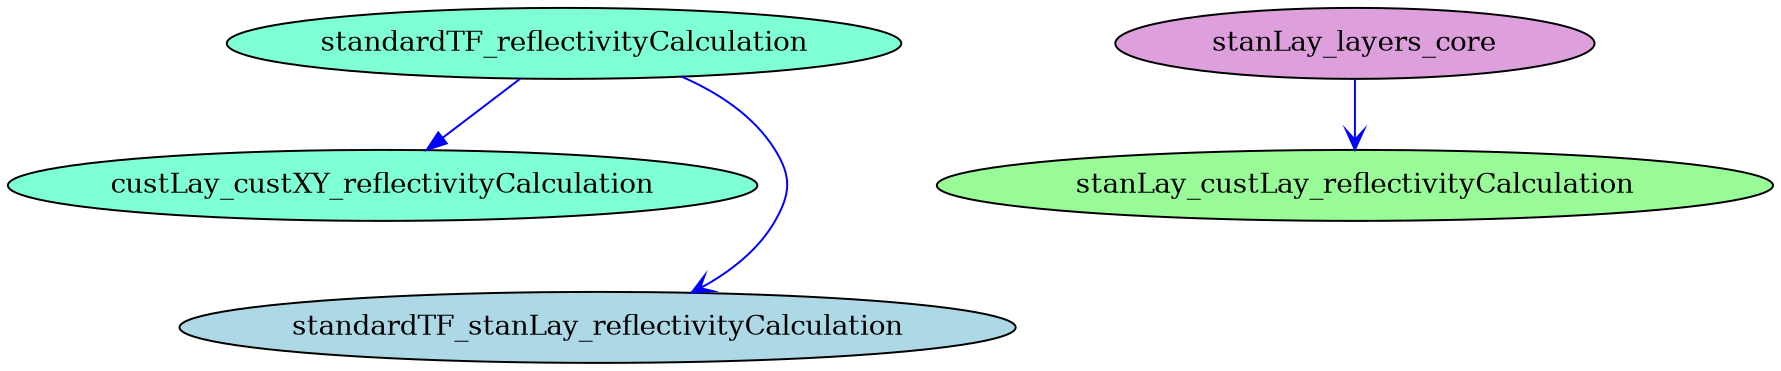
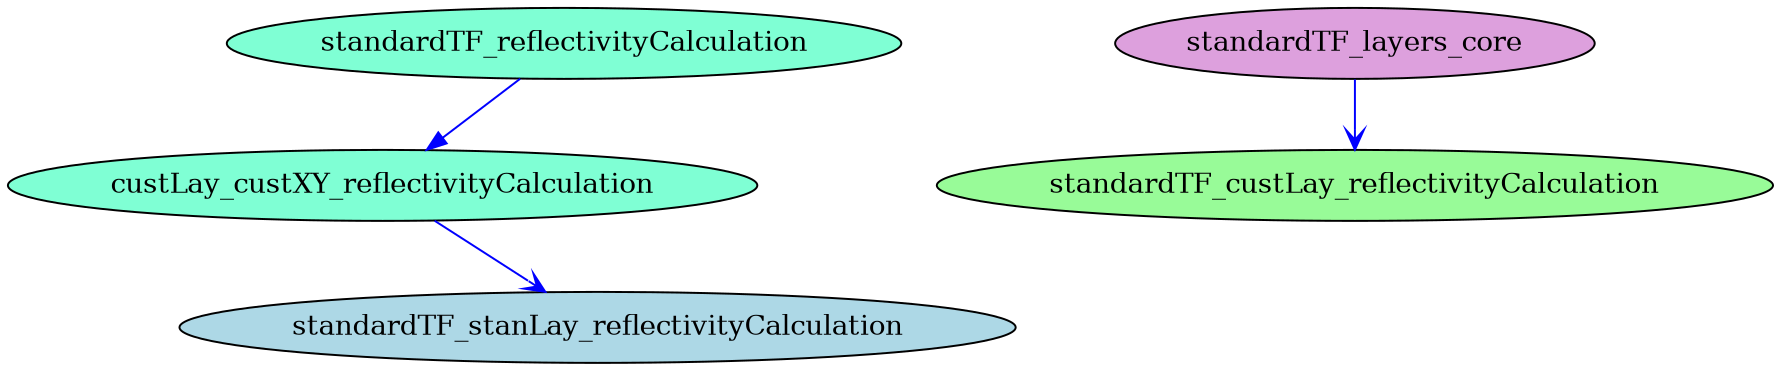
(1355, 43) -> (1355, 43)
(785, 171) -> (481, 251)
(1355, 185) -> (1355, 185)
